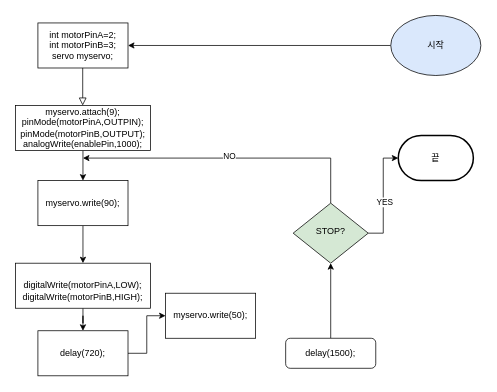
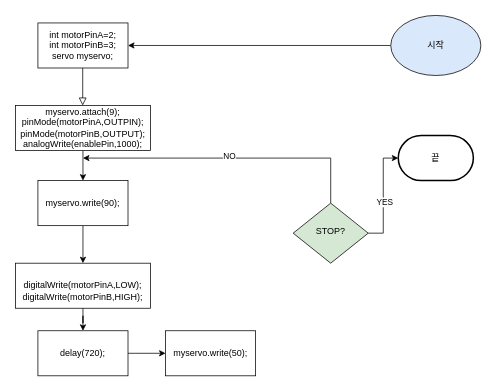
(330, 303) -> none
(210, 315) -> (210, 353)
(330, 353) -> none
